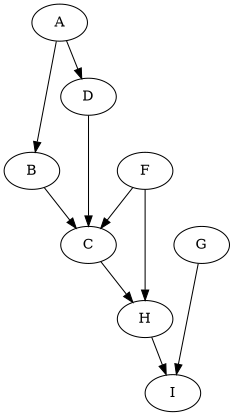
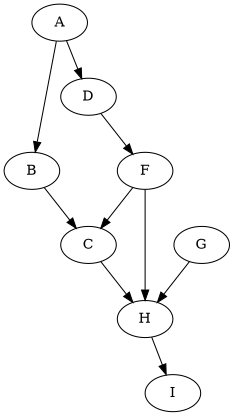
(89, 166) -> (114, 130)
(188, 314) -> (177, 278)
